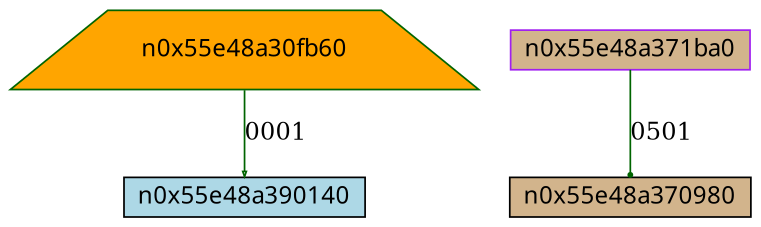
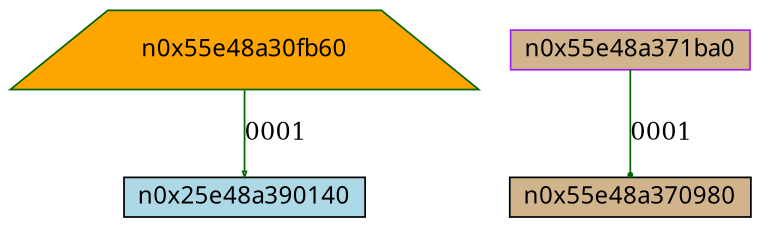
(662, 133) -> (662, 133)
(245, 197) -> (245, 197)
